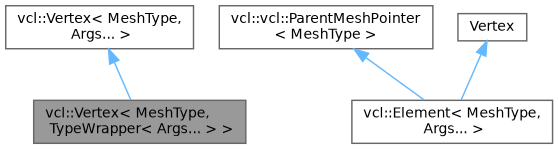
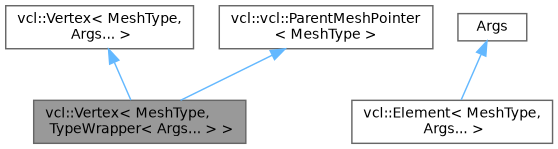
(492, 27) -> (492, 27)
(395, 79) -> (226, 78)
